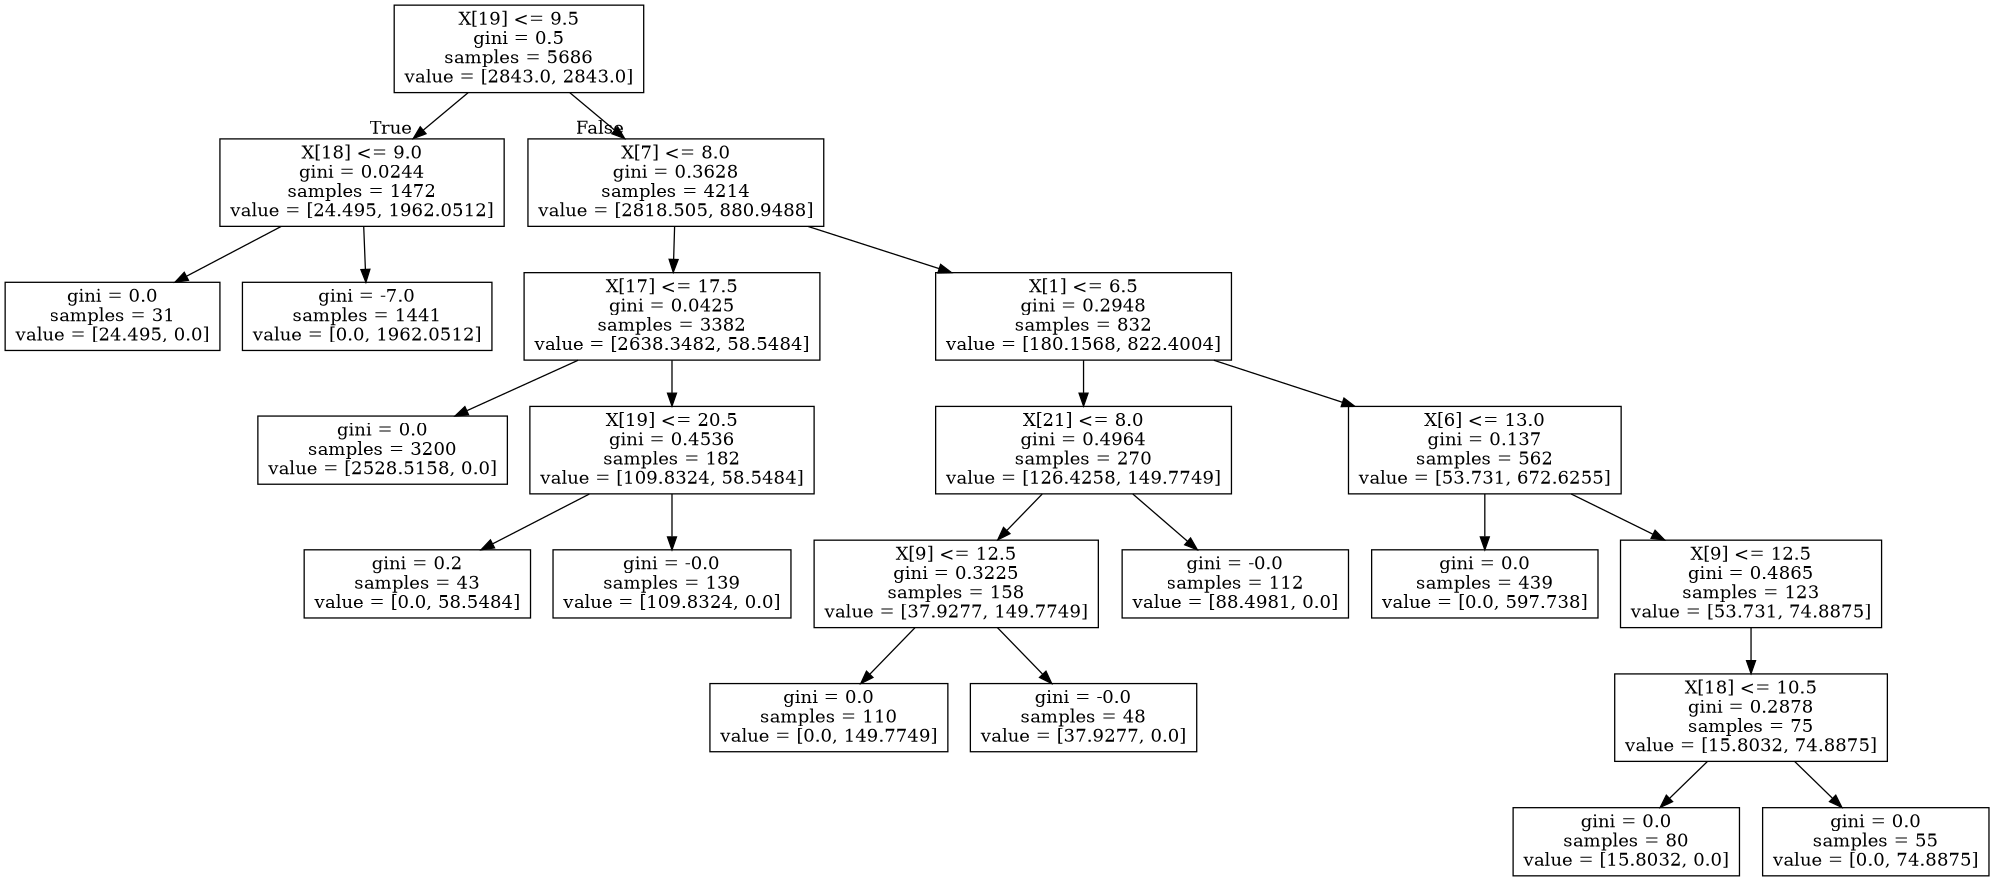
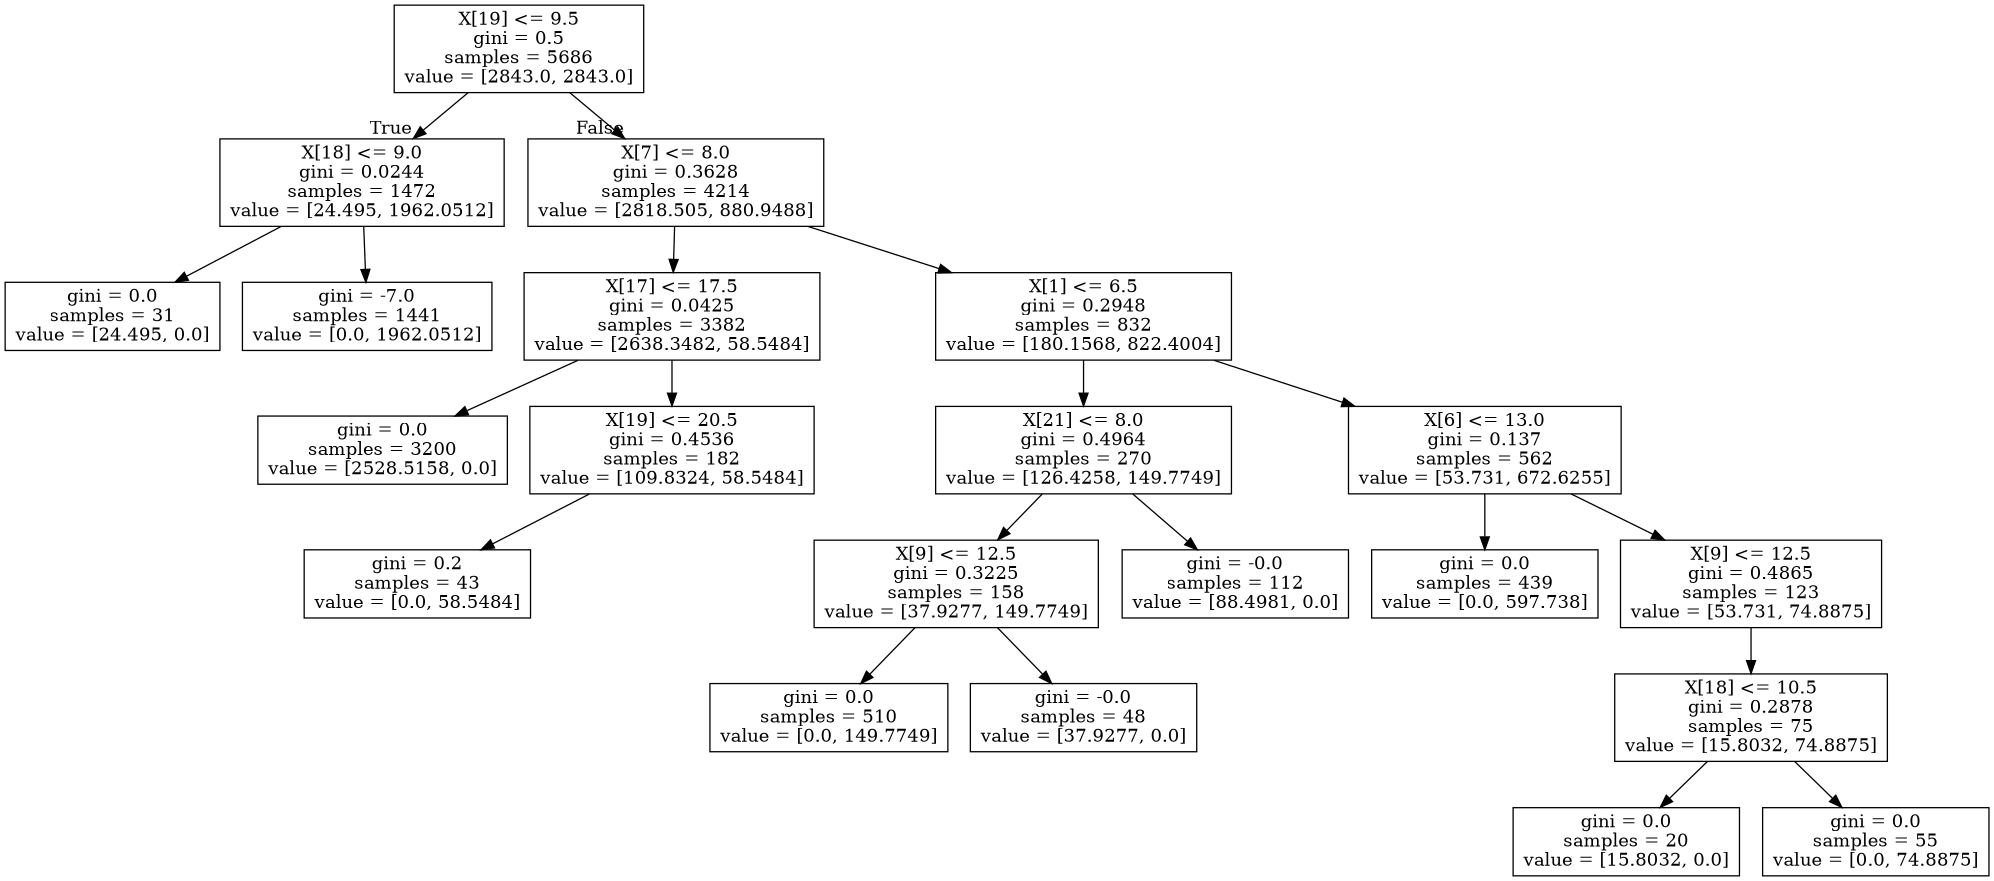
(672, 584) -> none
(829, 718) -> (829, 718)
(1626, 842) -> (1626, 842)
